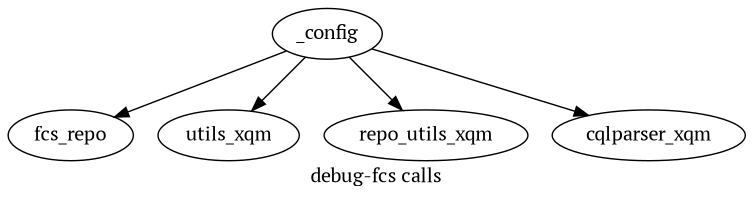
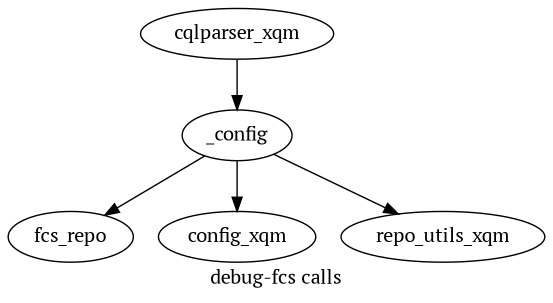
(473, 80) -> (237, 78)
(229, 135) -> (237, 237)
